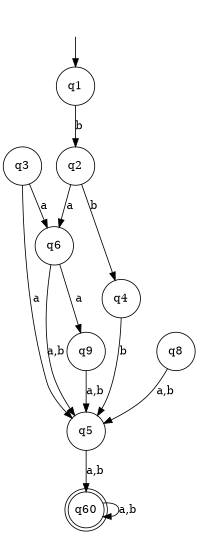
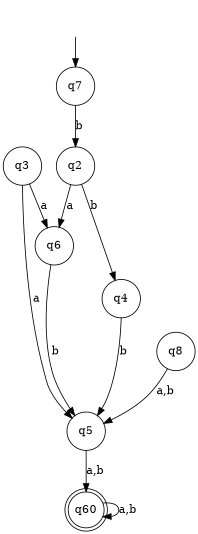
(76, 86) -> (76, 86)
(56, 351) -> (56, 351)
(86, 351) -> none
